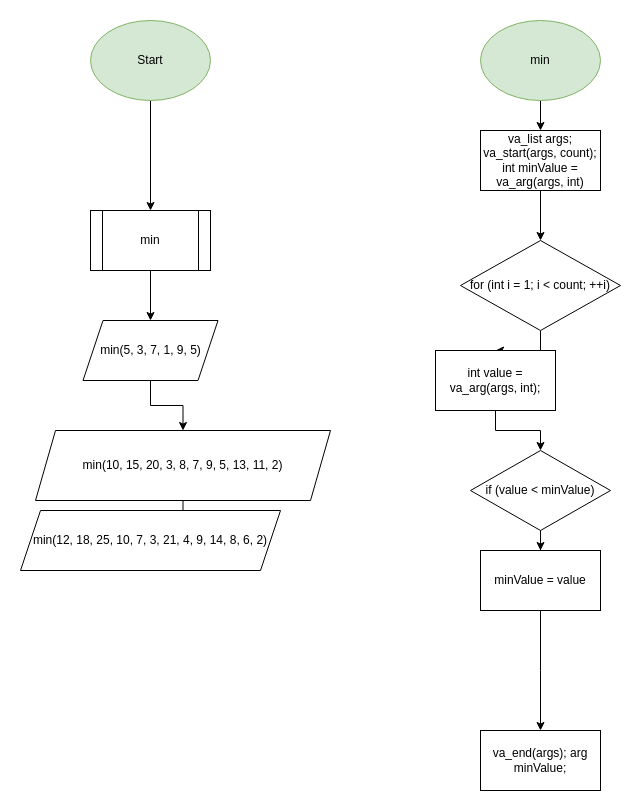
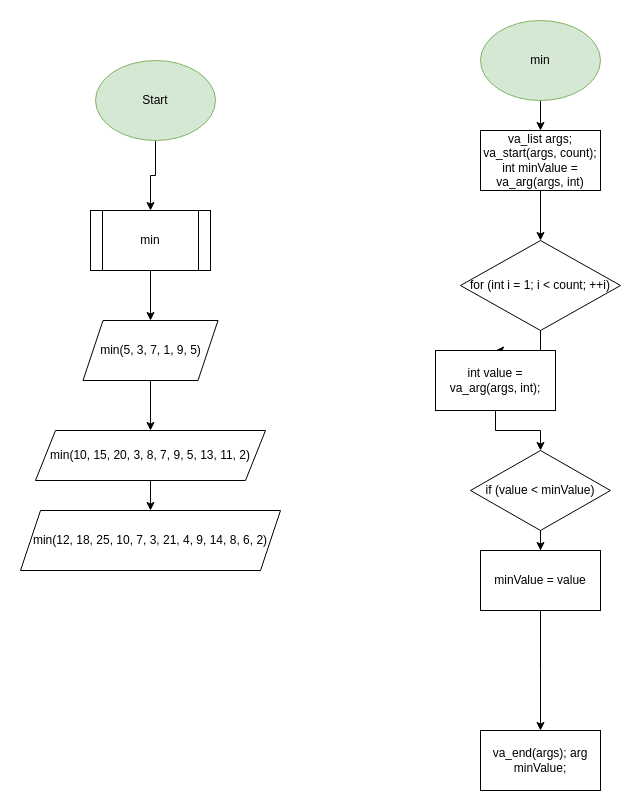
(151, 61) -> (156, 101)
(183, 466) -> (151, 456)
